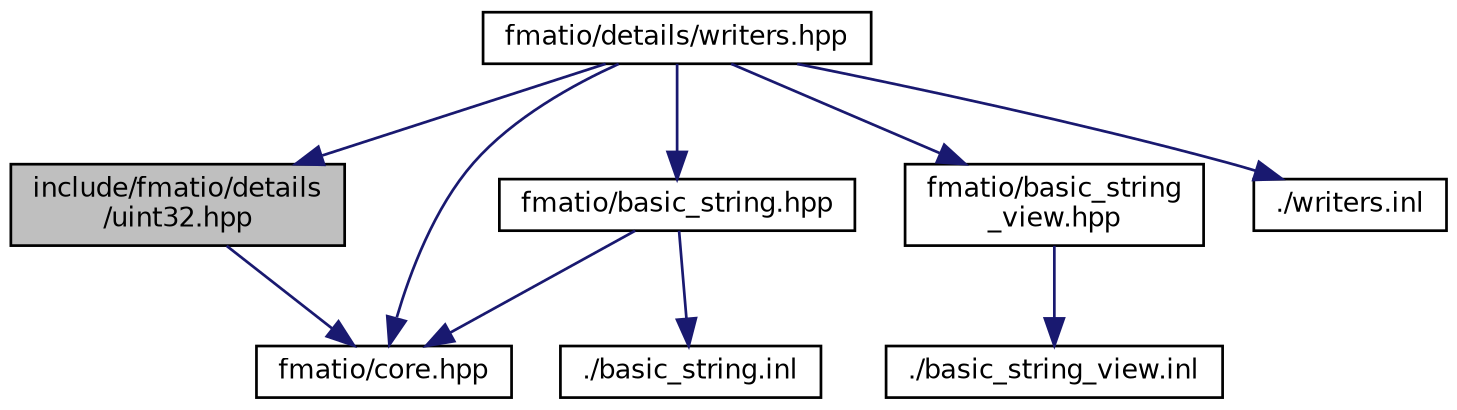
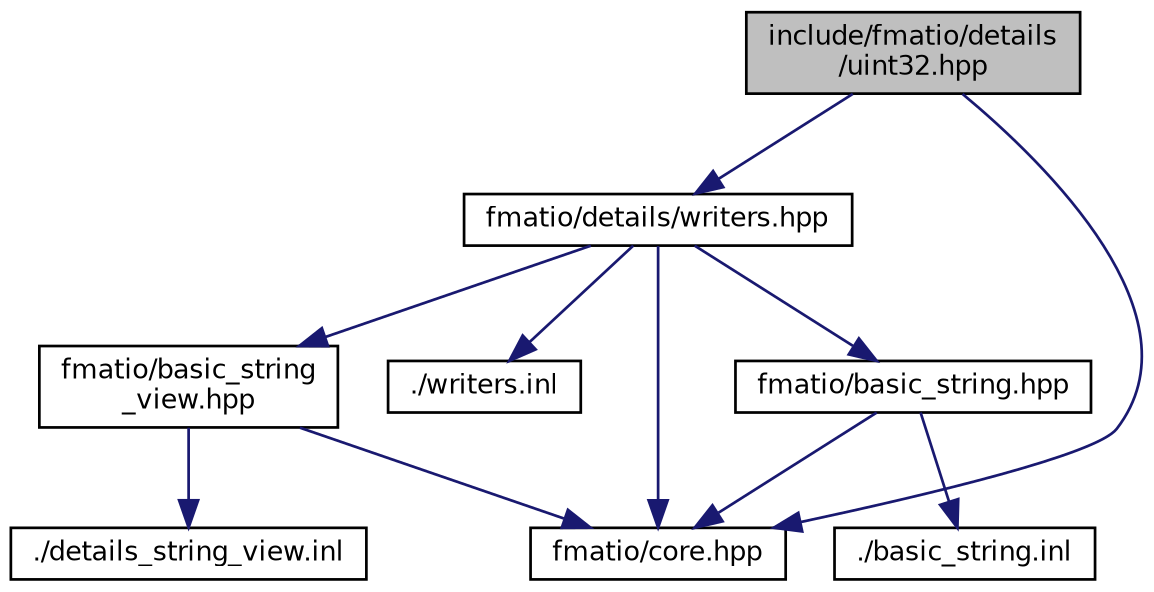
(464, 110) -> (786, 136)
(1054, 372) -> (189, 554)
none -> (432, 473)
